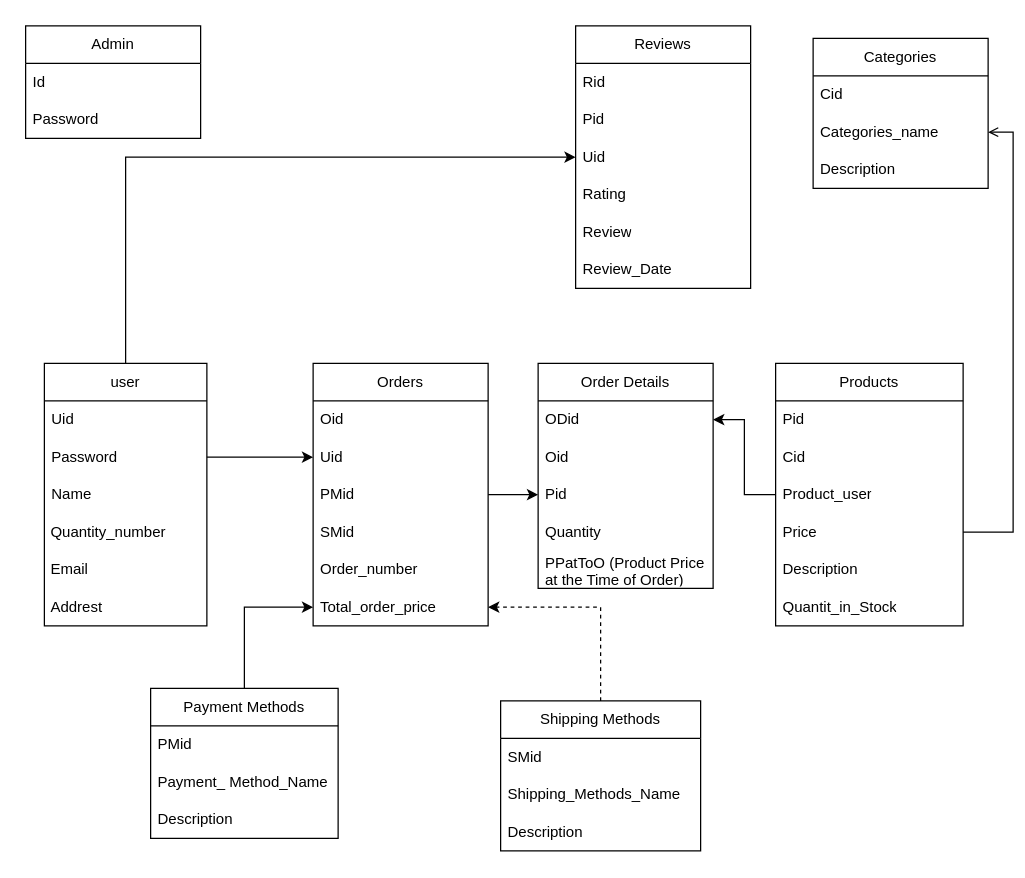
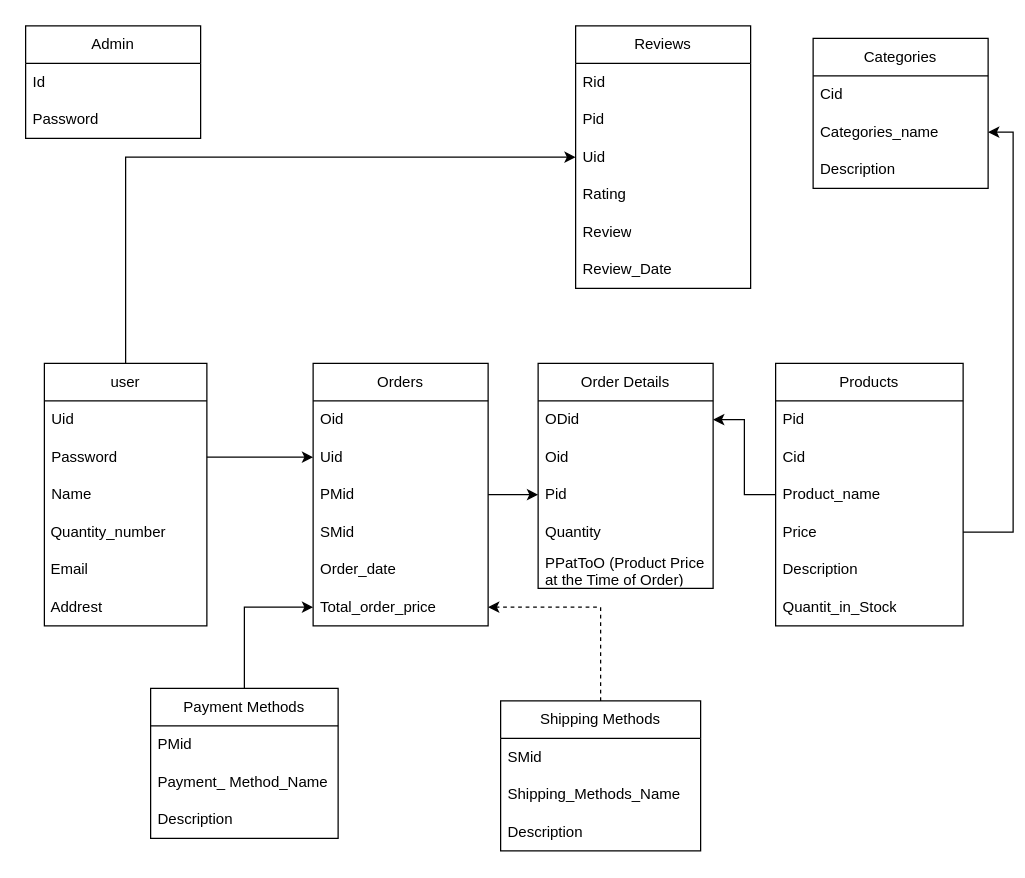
(996, 132) -> (998, 132)
(834, 494) -> (834, 494)
(371, 569) -> (363, 569)
